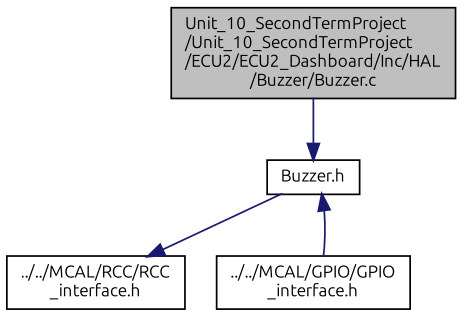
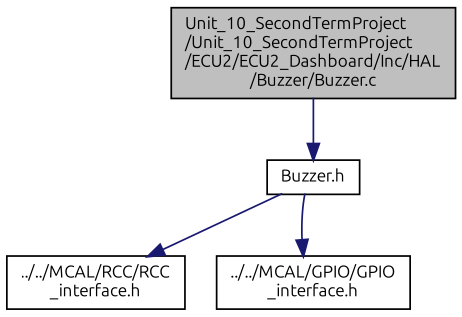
(325, 234) -> (302, 216)
